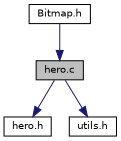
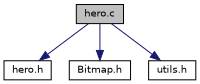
(60, 37) -> (100, 37)
